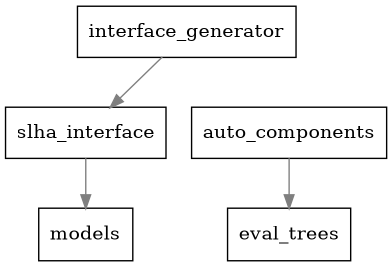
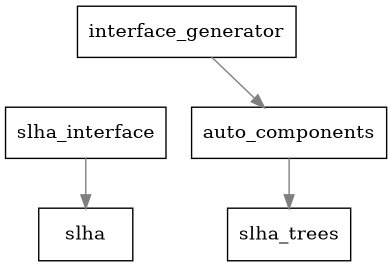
(141, 77) -> (233, 77)
(86, 234) -> (86, 234)
(289, 234) -> (289, 234)
